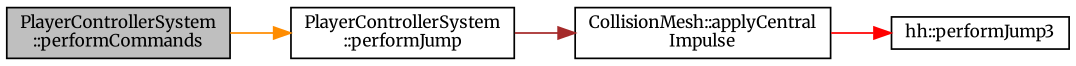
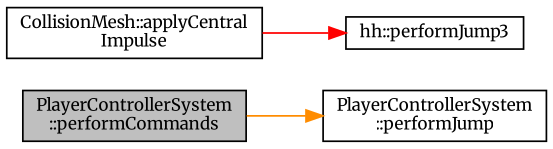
(536, 33) -> none
